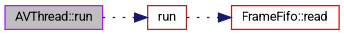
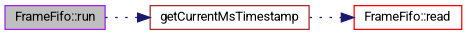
(54, 18) -> (55, 18)
(167, 18) -> (230, 18)
